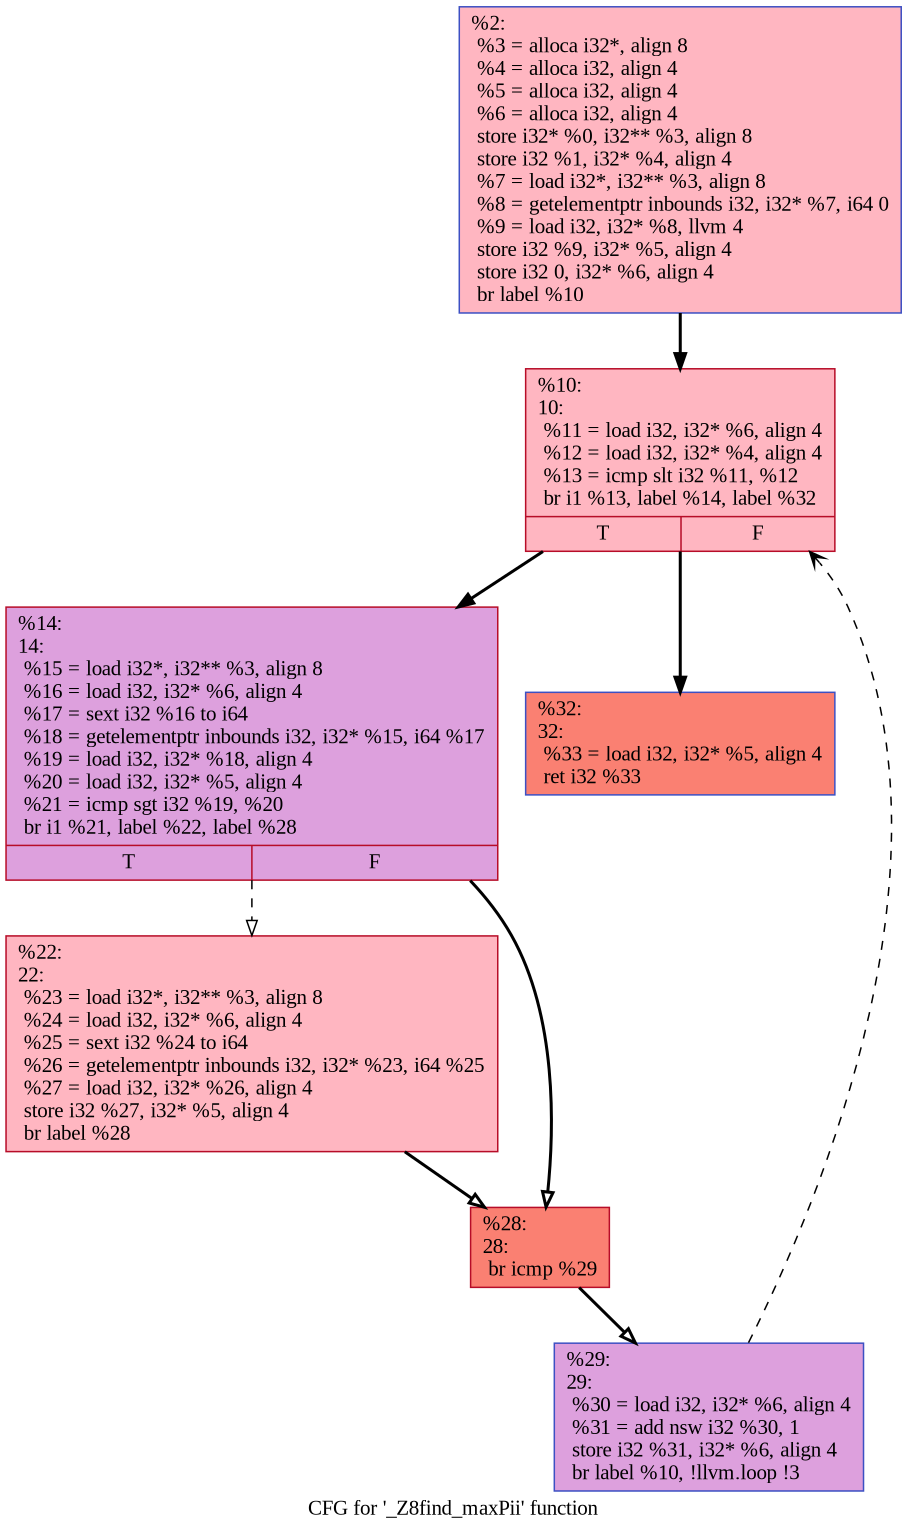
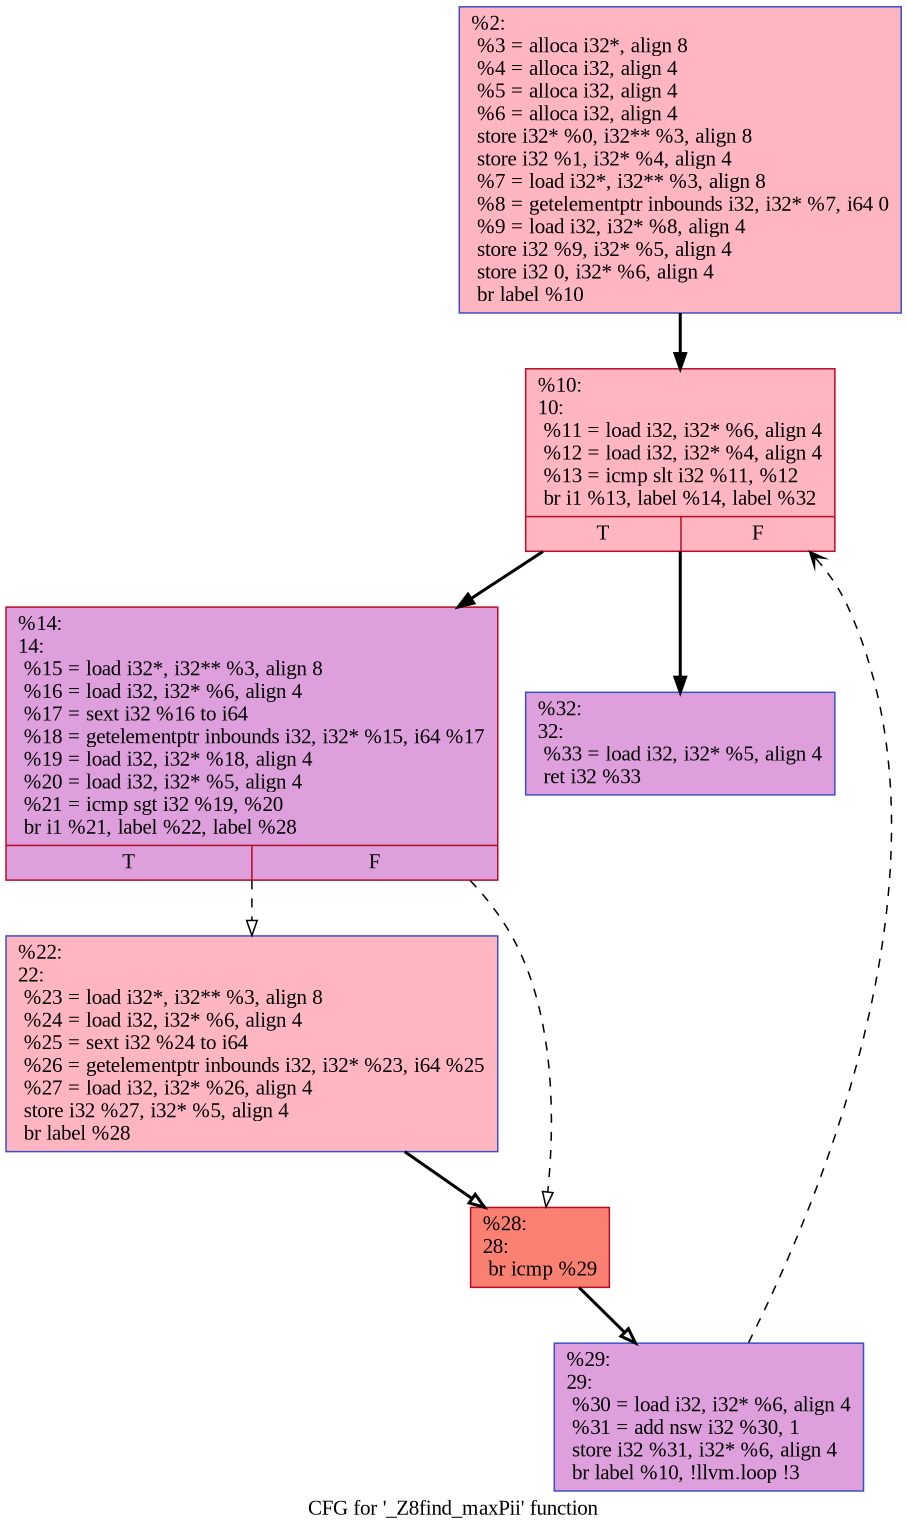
(608, 227) -> (609, 227)
(680, 744) -> (680, 744)
(543, 1027) -> (543, 1027)
(252, 1044) -> (252, 1044)
